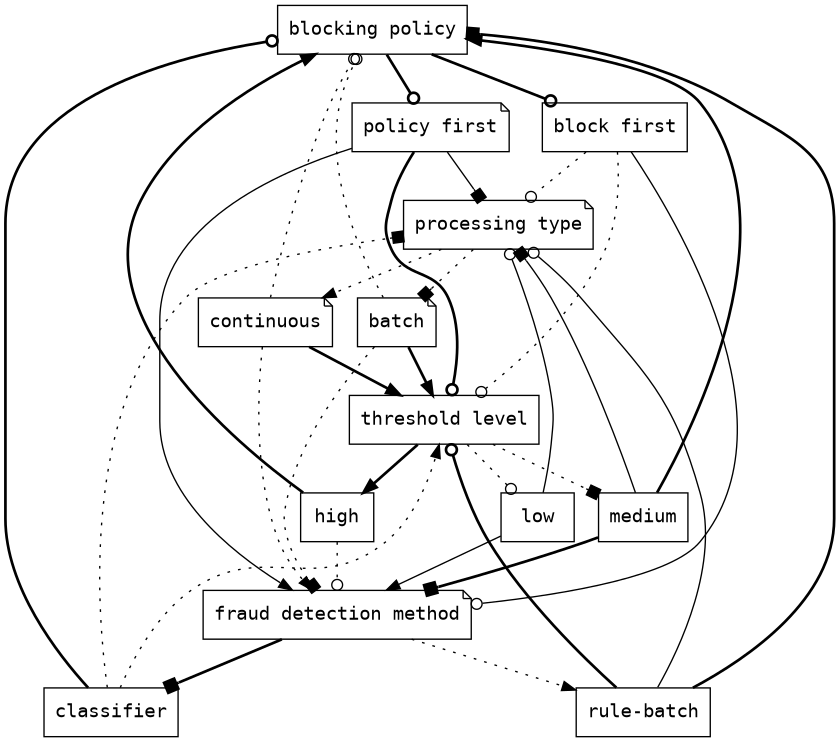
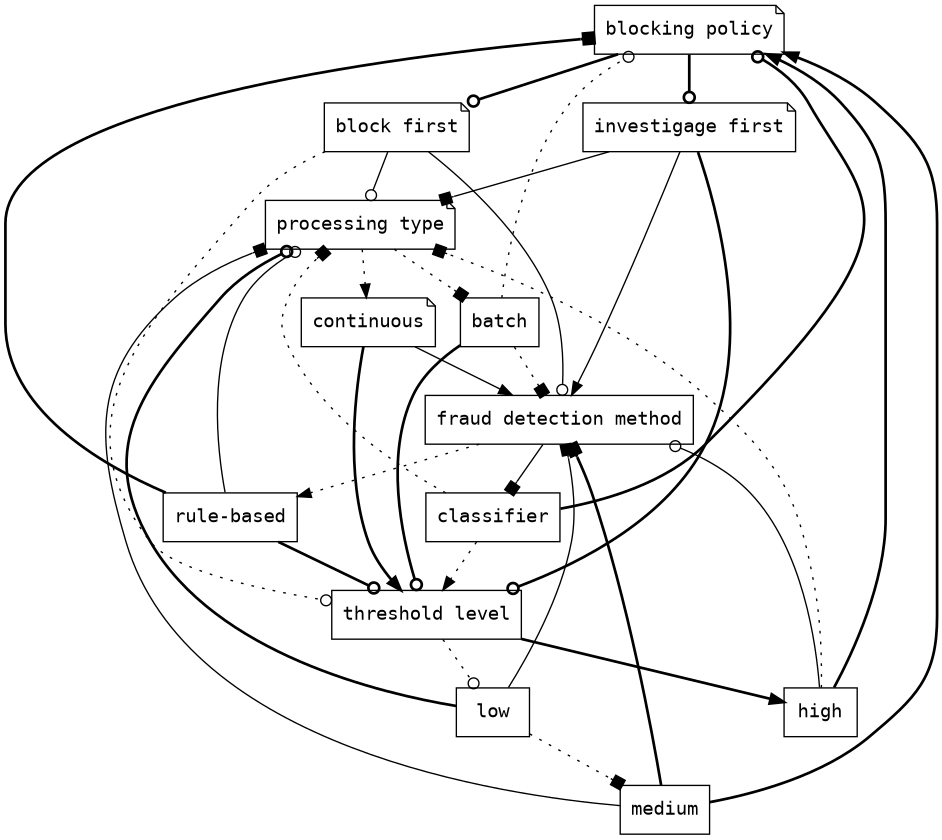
(372, 30) -> (689, 30)
(431, 127) -> (689, 127)
(615, 127) -> (397, 127)
(561, 173) -> (380, 171)
(303, 178) -> none
(397, 322) -> (500, 322)
(417, 365) -> (399, 452)
(547, 374) -> (173, 572)
none -> (706, 396)
(540, 467) -> (570, 756)
(263, 474) -> (458, 368)
(337, 557) -> (785, 545)
(450, 560) -> (562, 578)
(337, 615) -> (559, 420)
(230, 661) -> (530, 463)
(643, 712) -> (230, 517)
